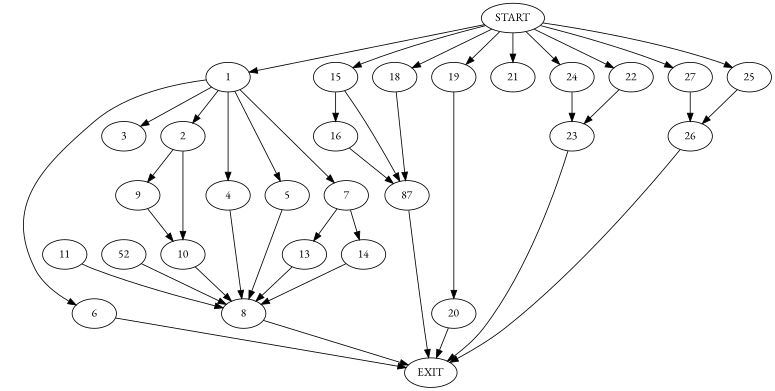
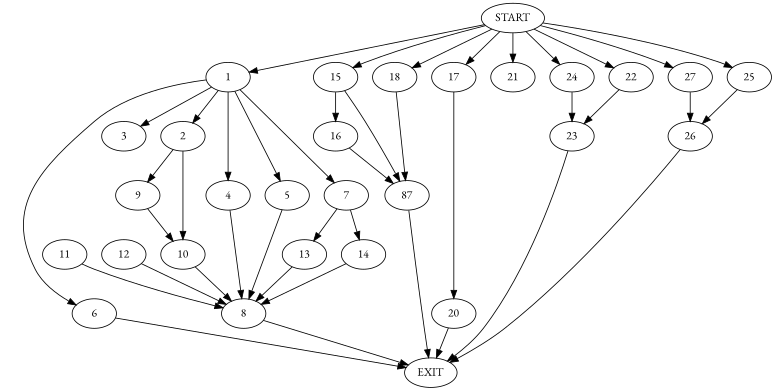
(454, 77) -> (454, 77)
(124, 254) -> (124, 254)
